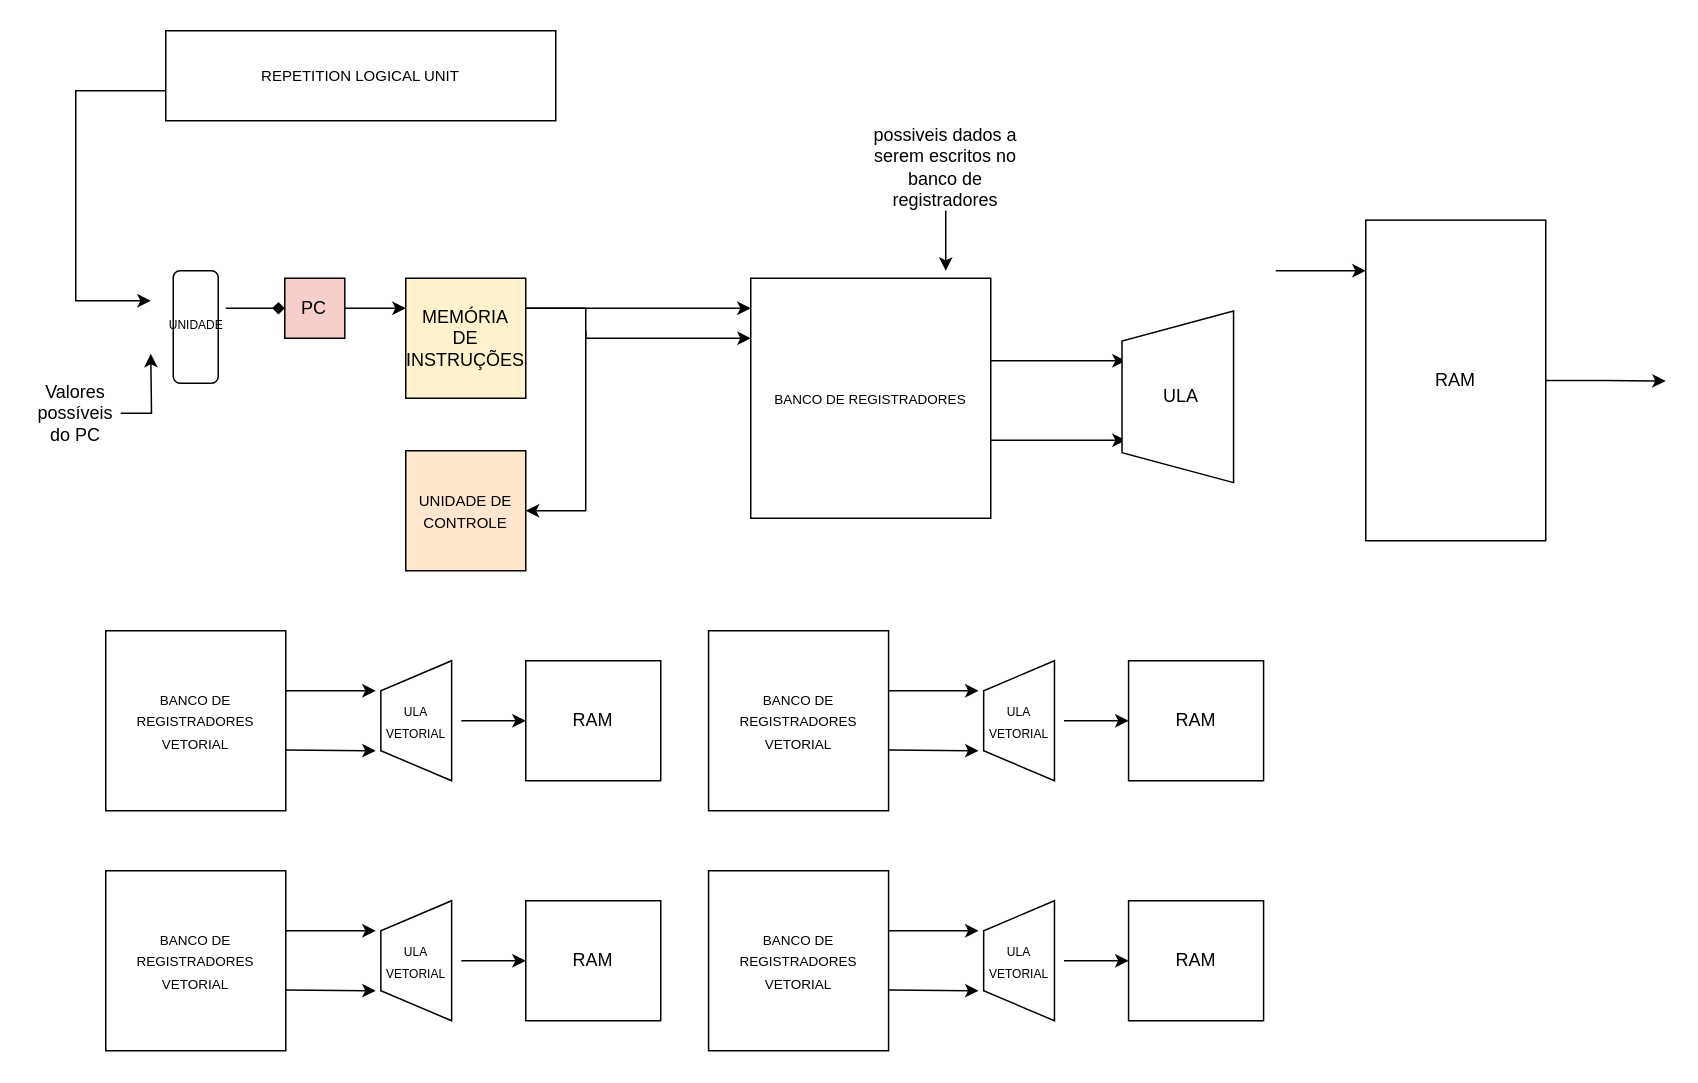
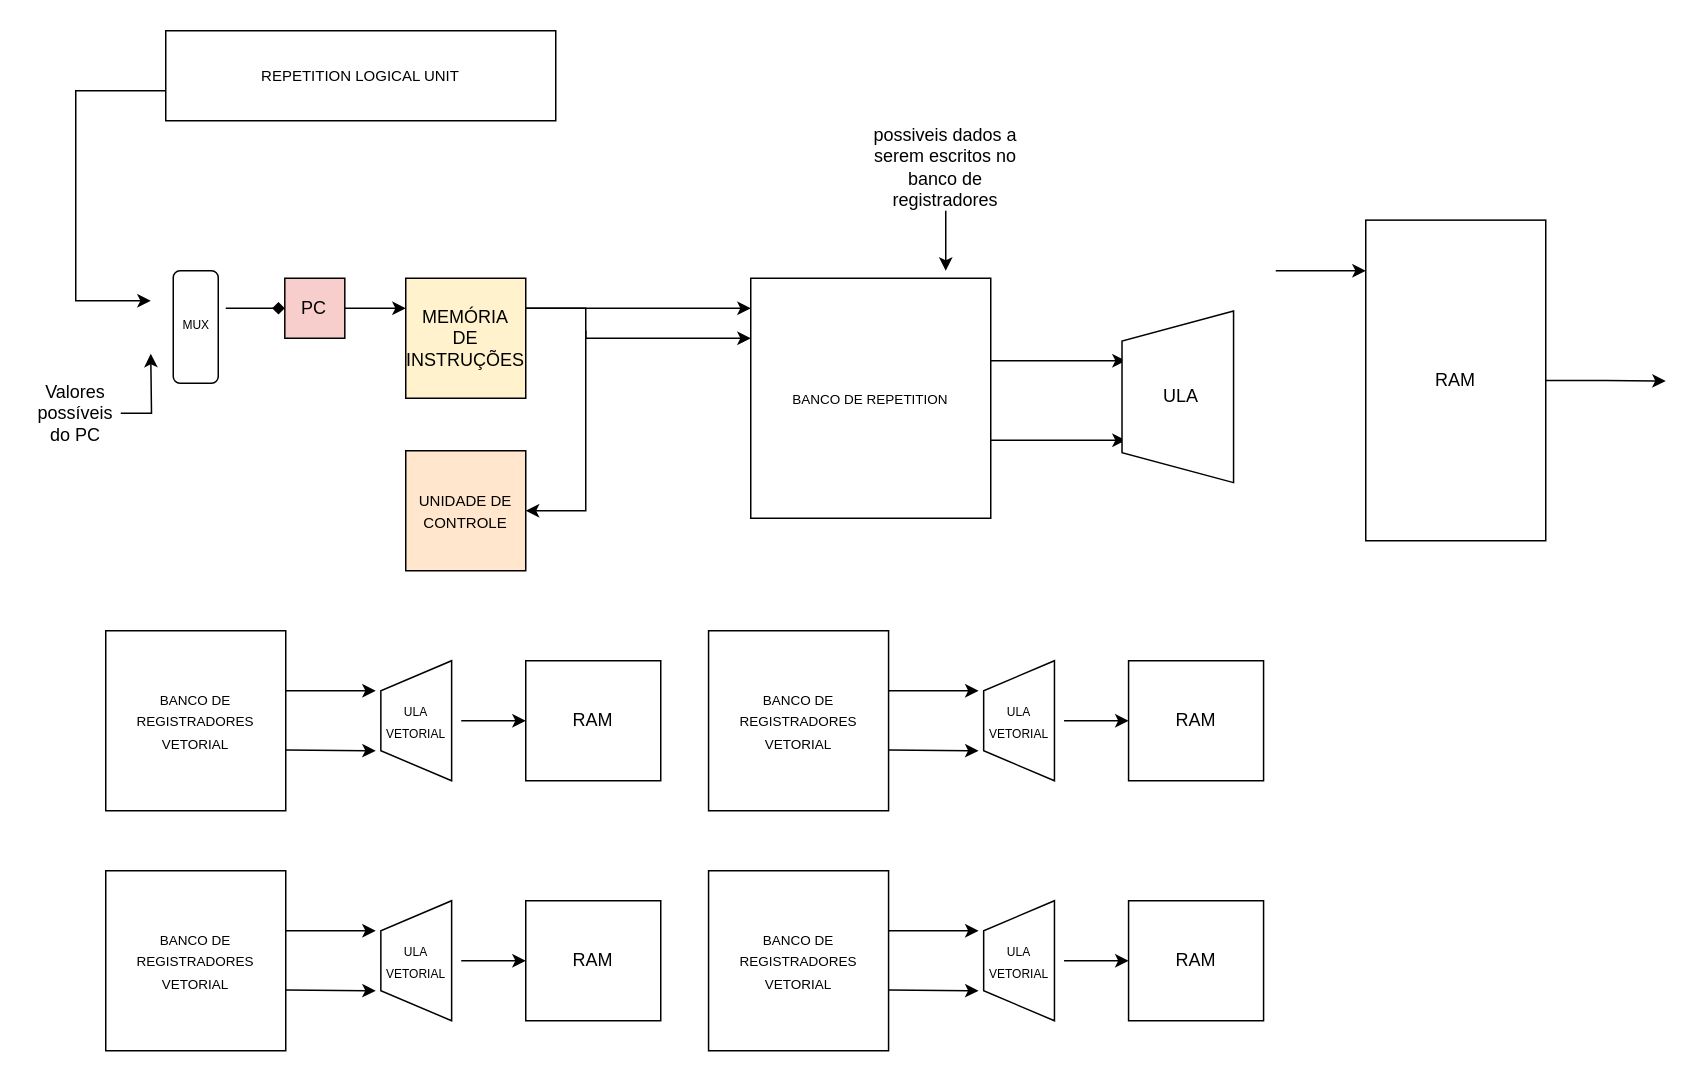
(197, 323) -> (197, 323)
(871, 398) -> (871, 398)
